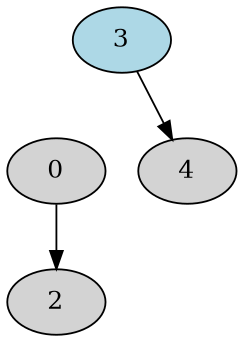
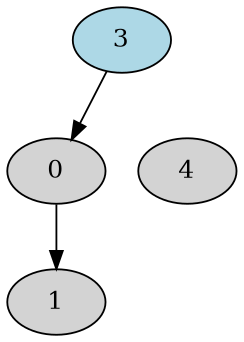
(150, 97) -> (93, 97)
(56, 302) -> (56, 302)
